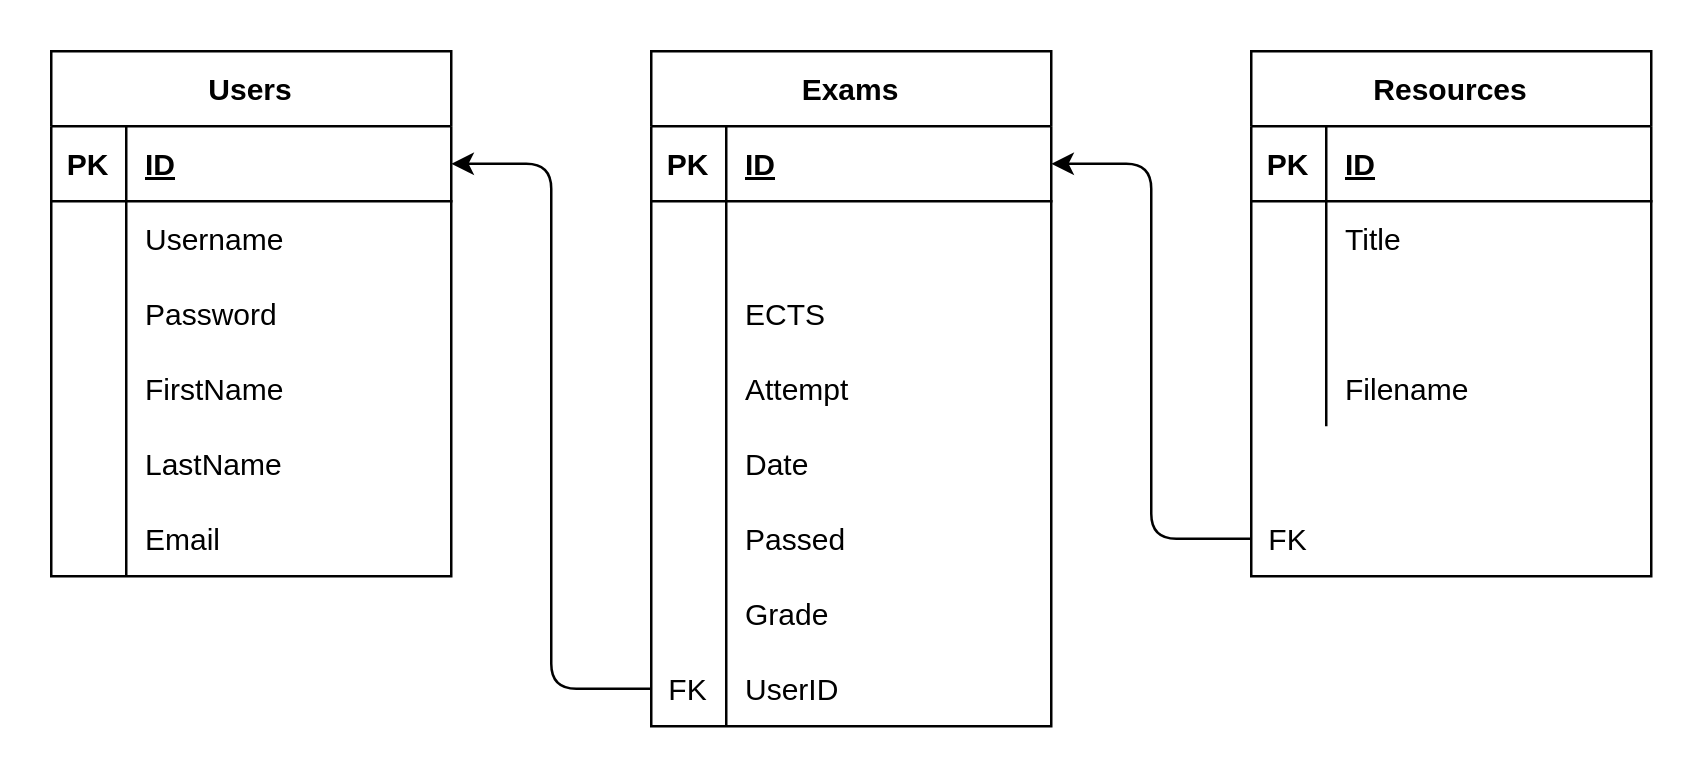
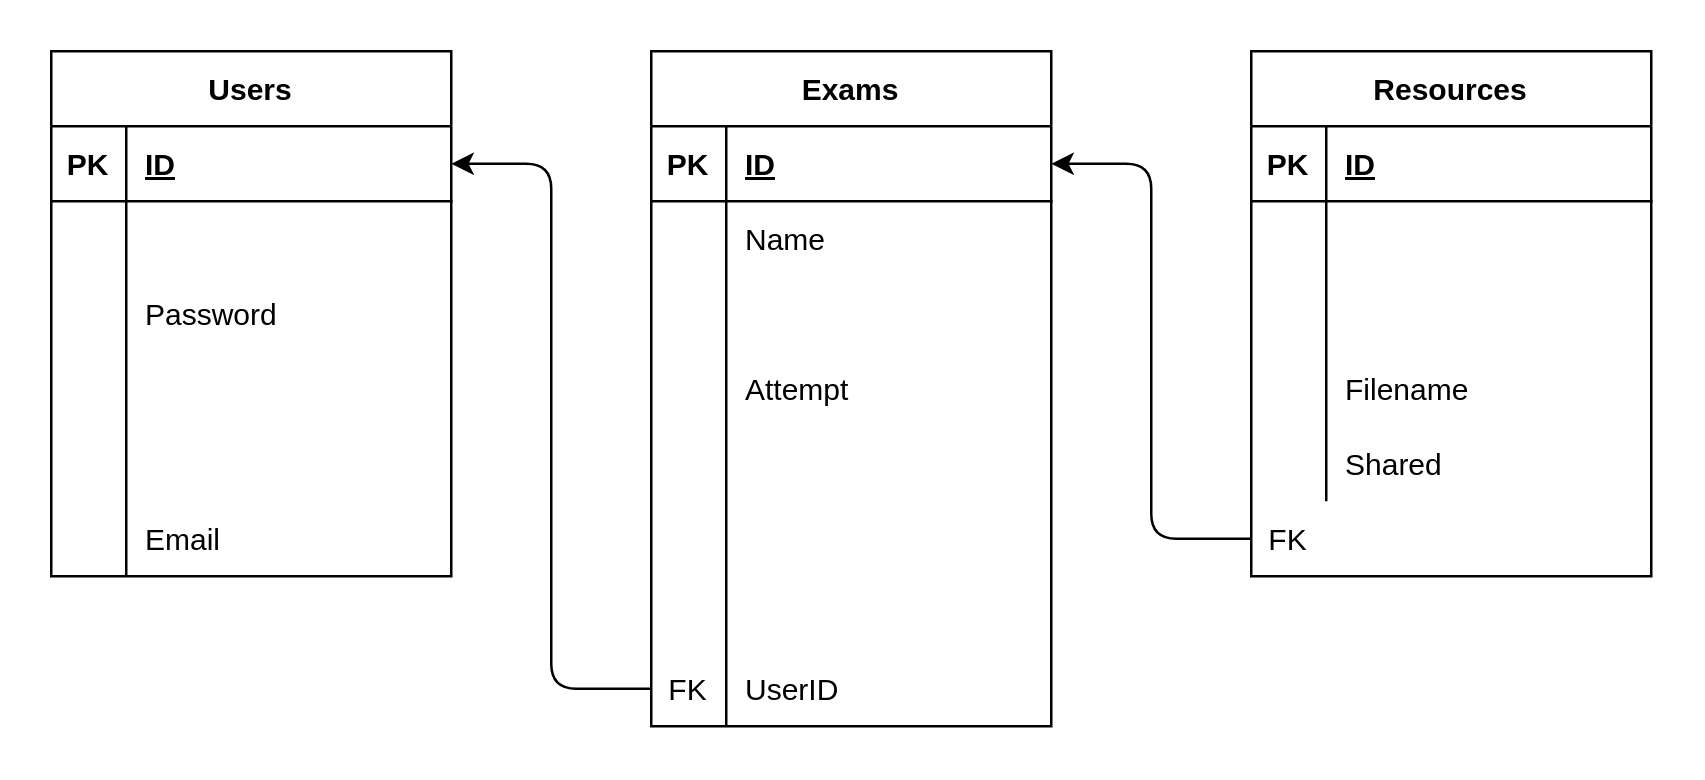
(289, 239) -> none
none -> (889, 239)
(1489, 239) -> none
(889, 314) -> none
(289, 389) -> none
(289, 464) -> none
(889, 464) -> none
none -> (1489, 464)
(889, 539) -> none
(889, 614) -> none
